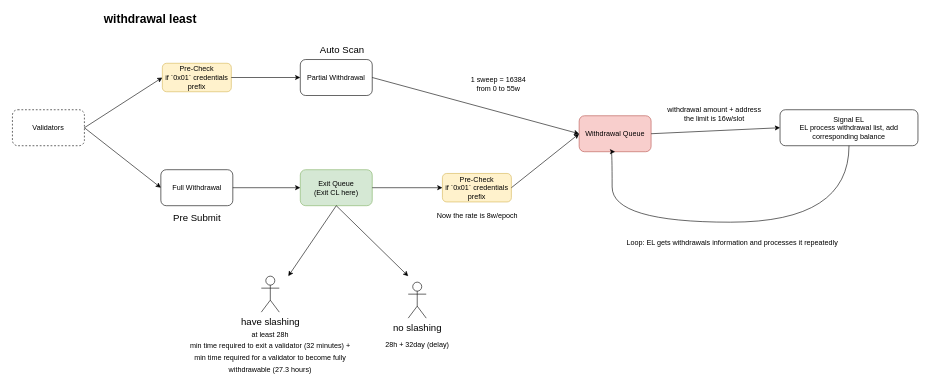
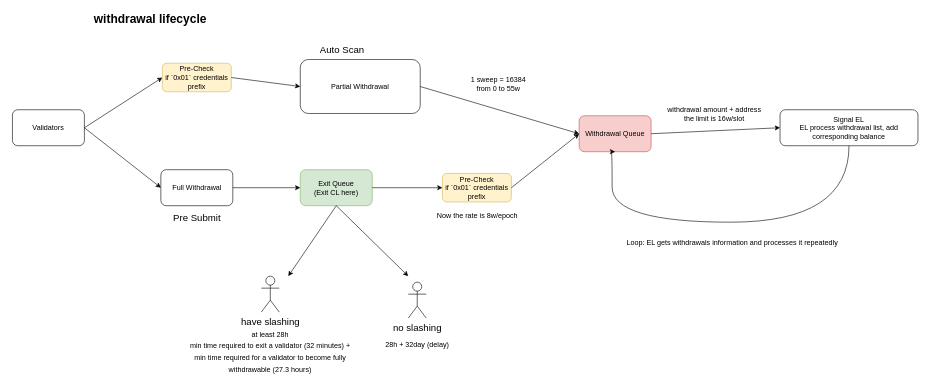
(150, 18) -> (150, 18)
(336, 78) -> (360, 87)
(48, 128) -> (48, 128)
